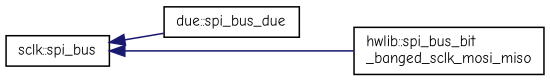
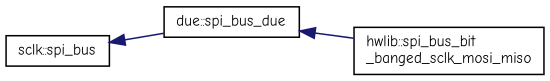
(239, 51) -> (334, 36)
